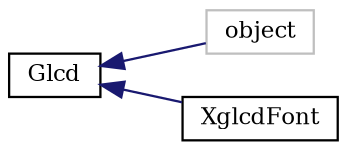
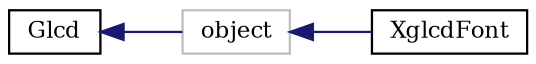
(153, 96) -> (343, 32)
